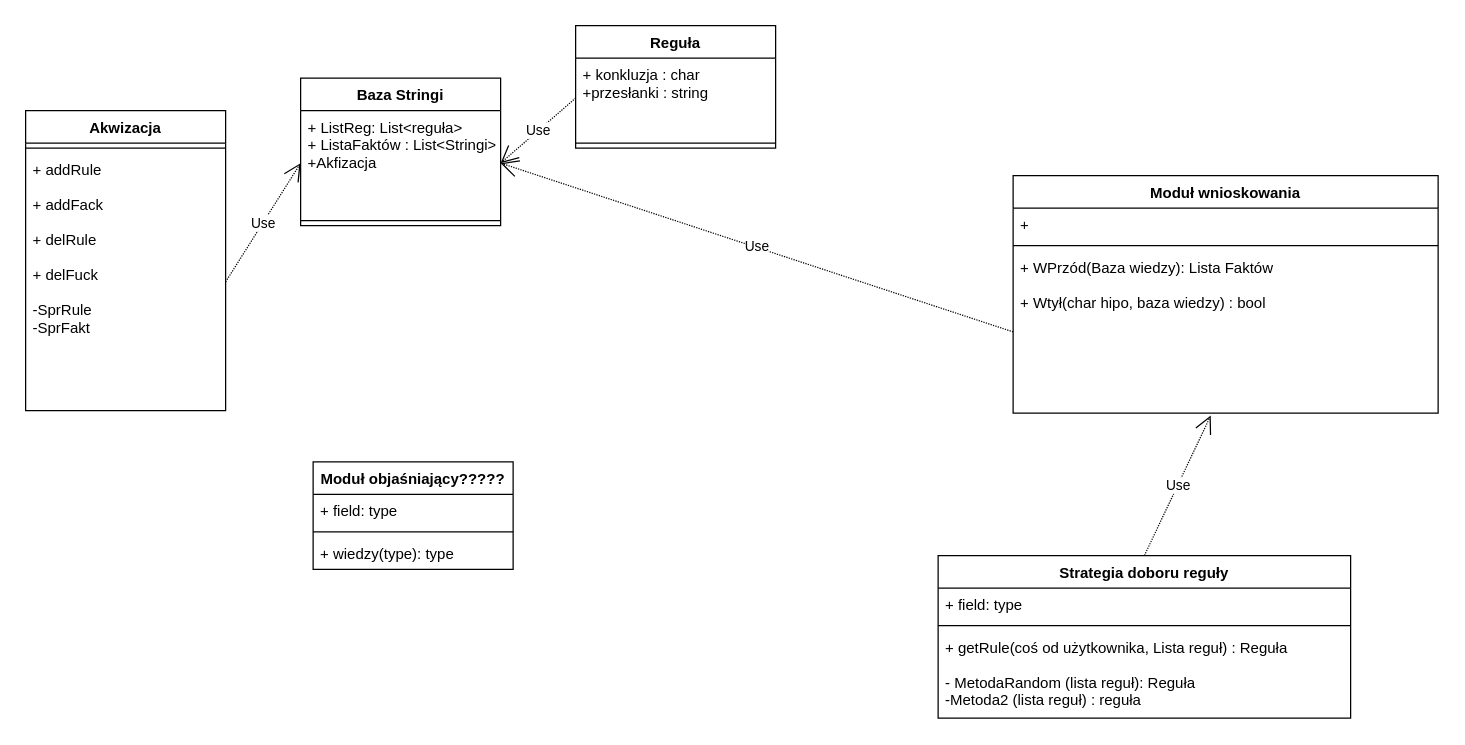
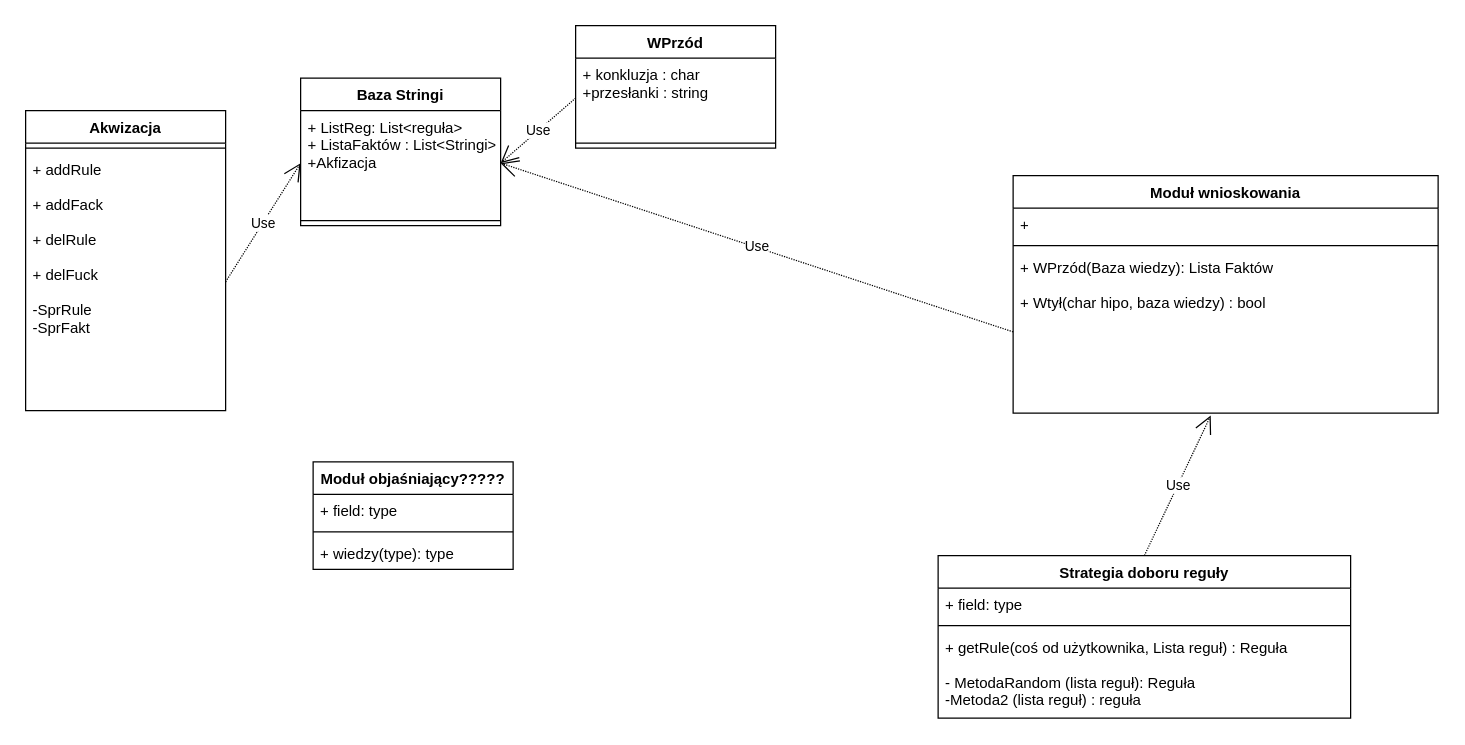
(675, 43) -> (675, 43)
